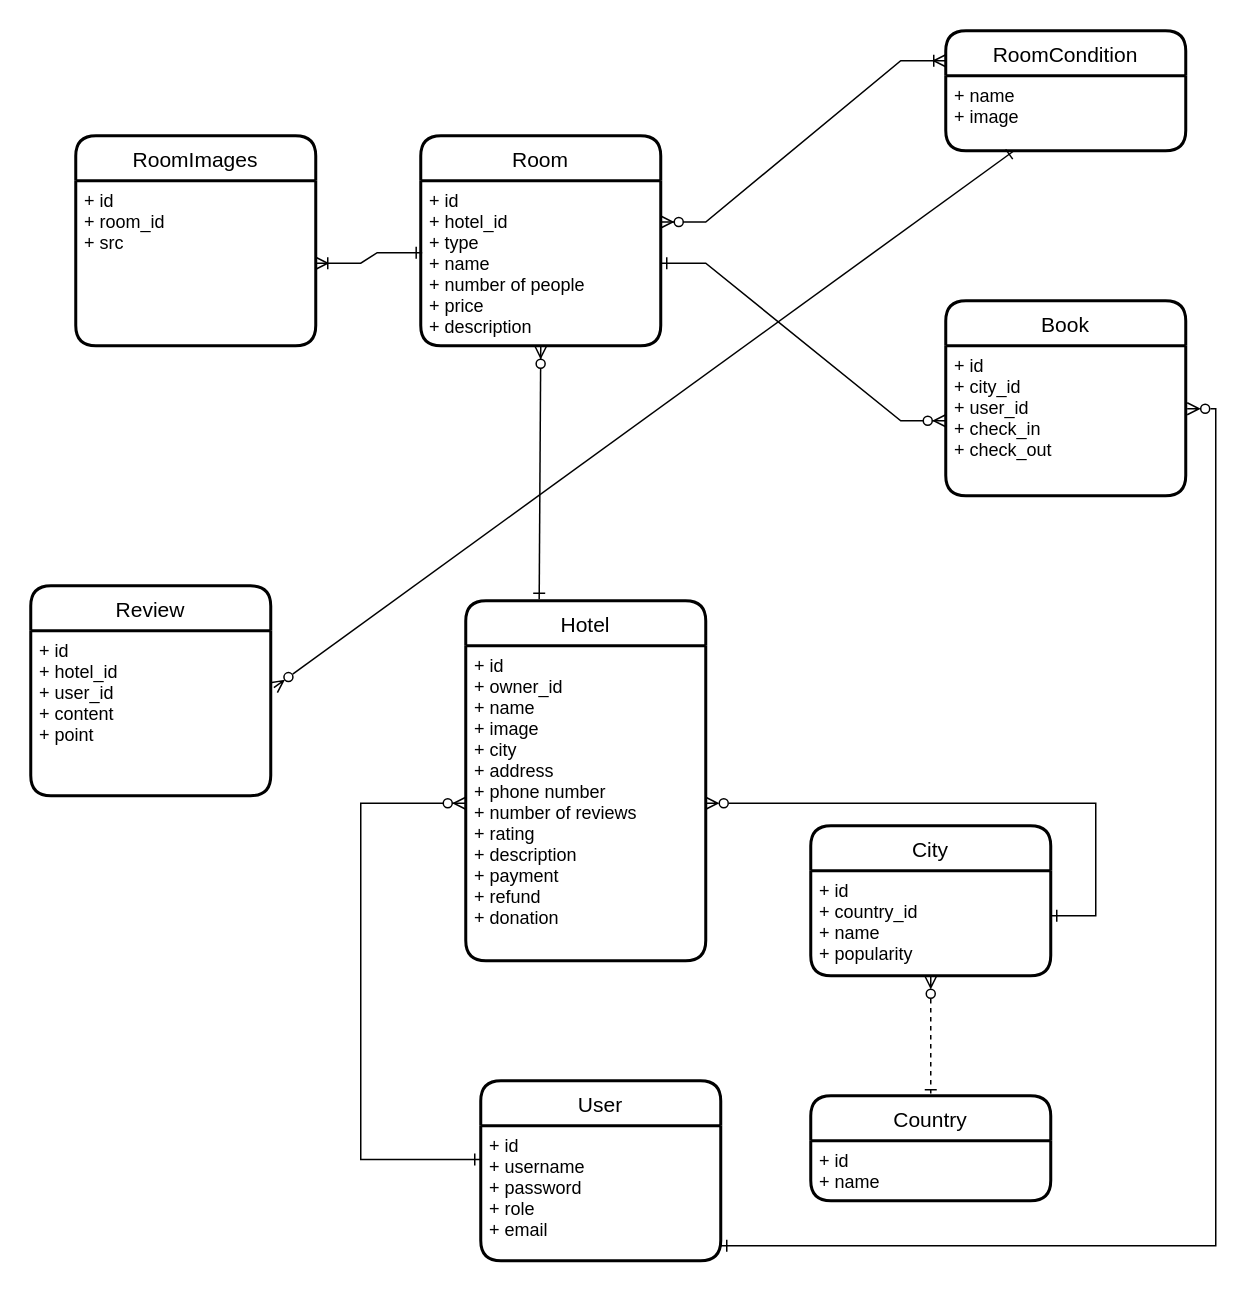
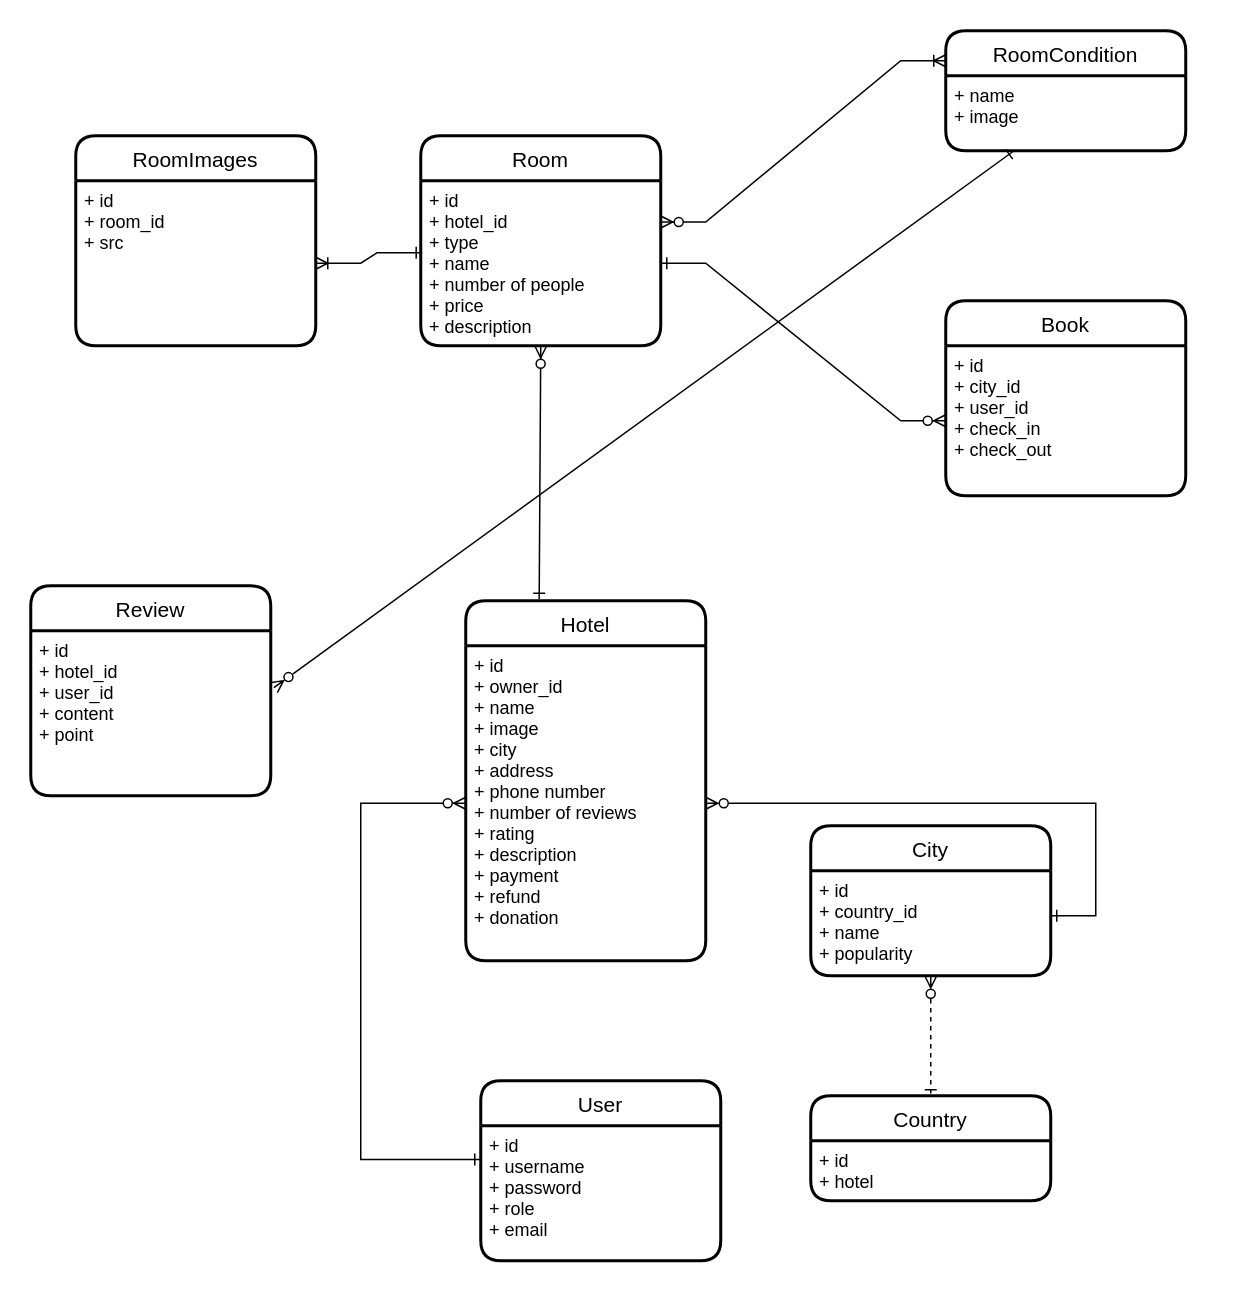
(1216, 1072) -> none
(834, 1161) -> (834, 1161)
